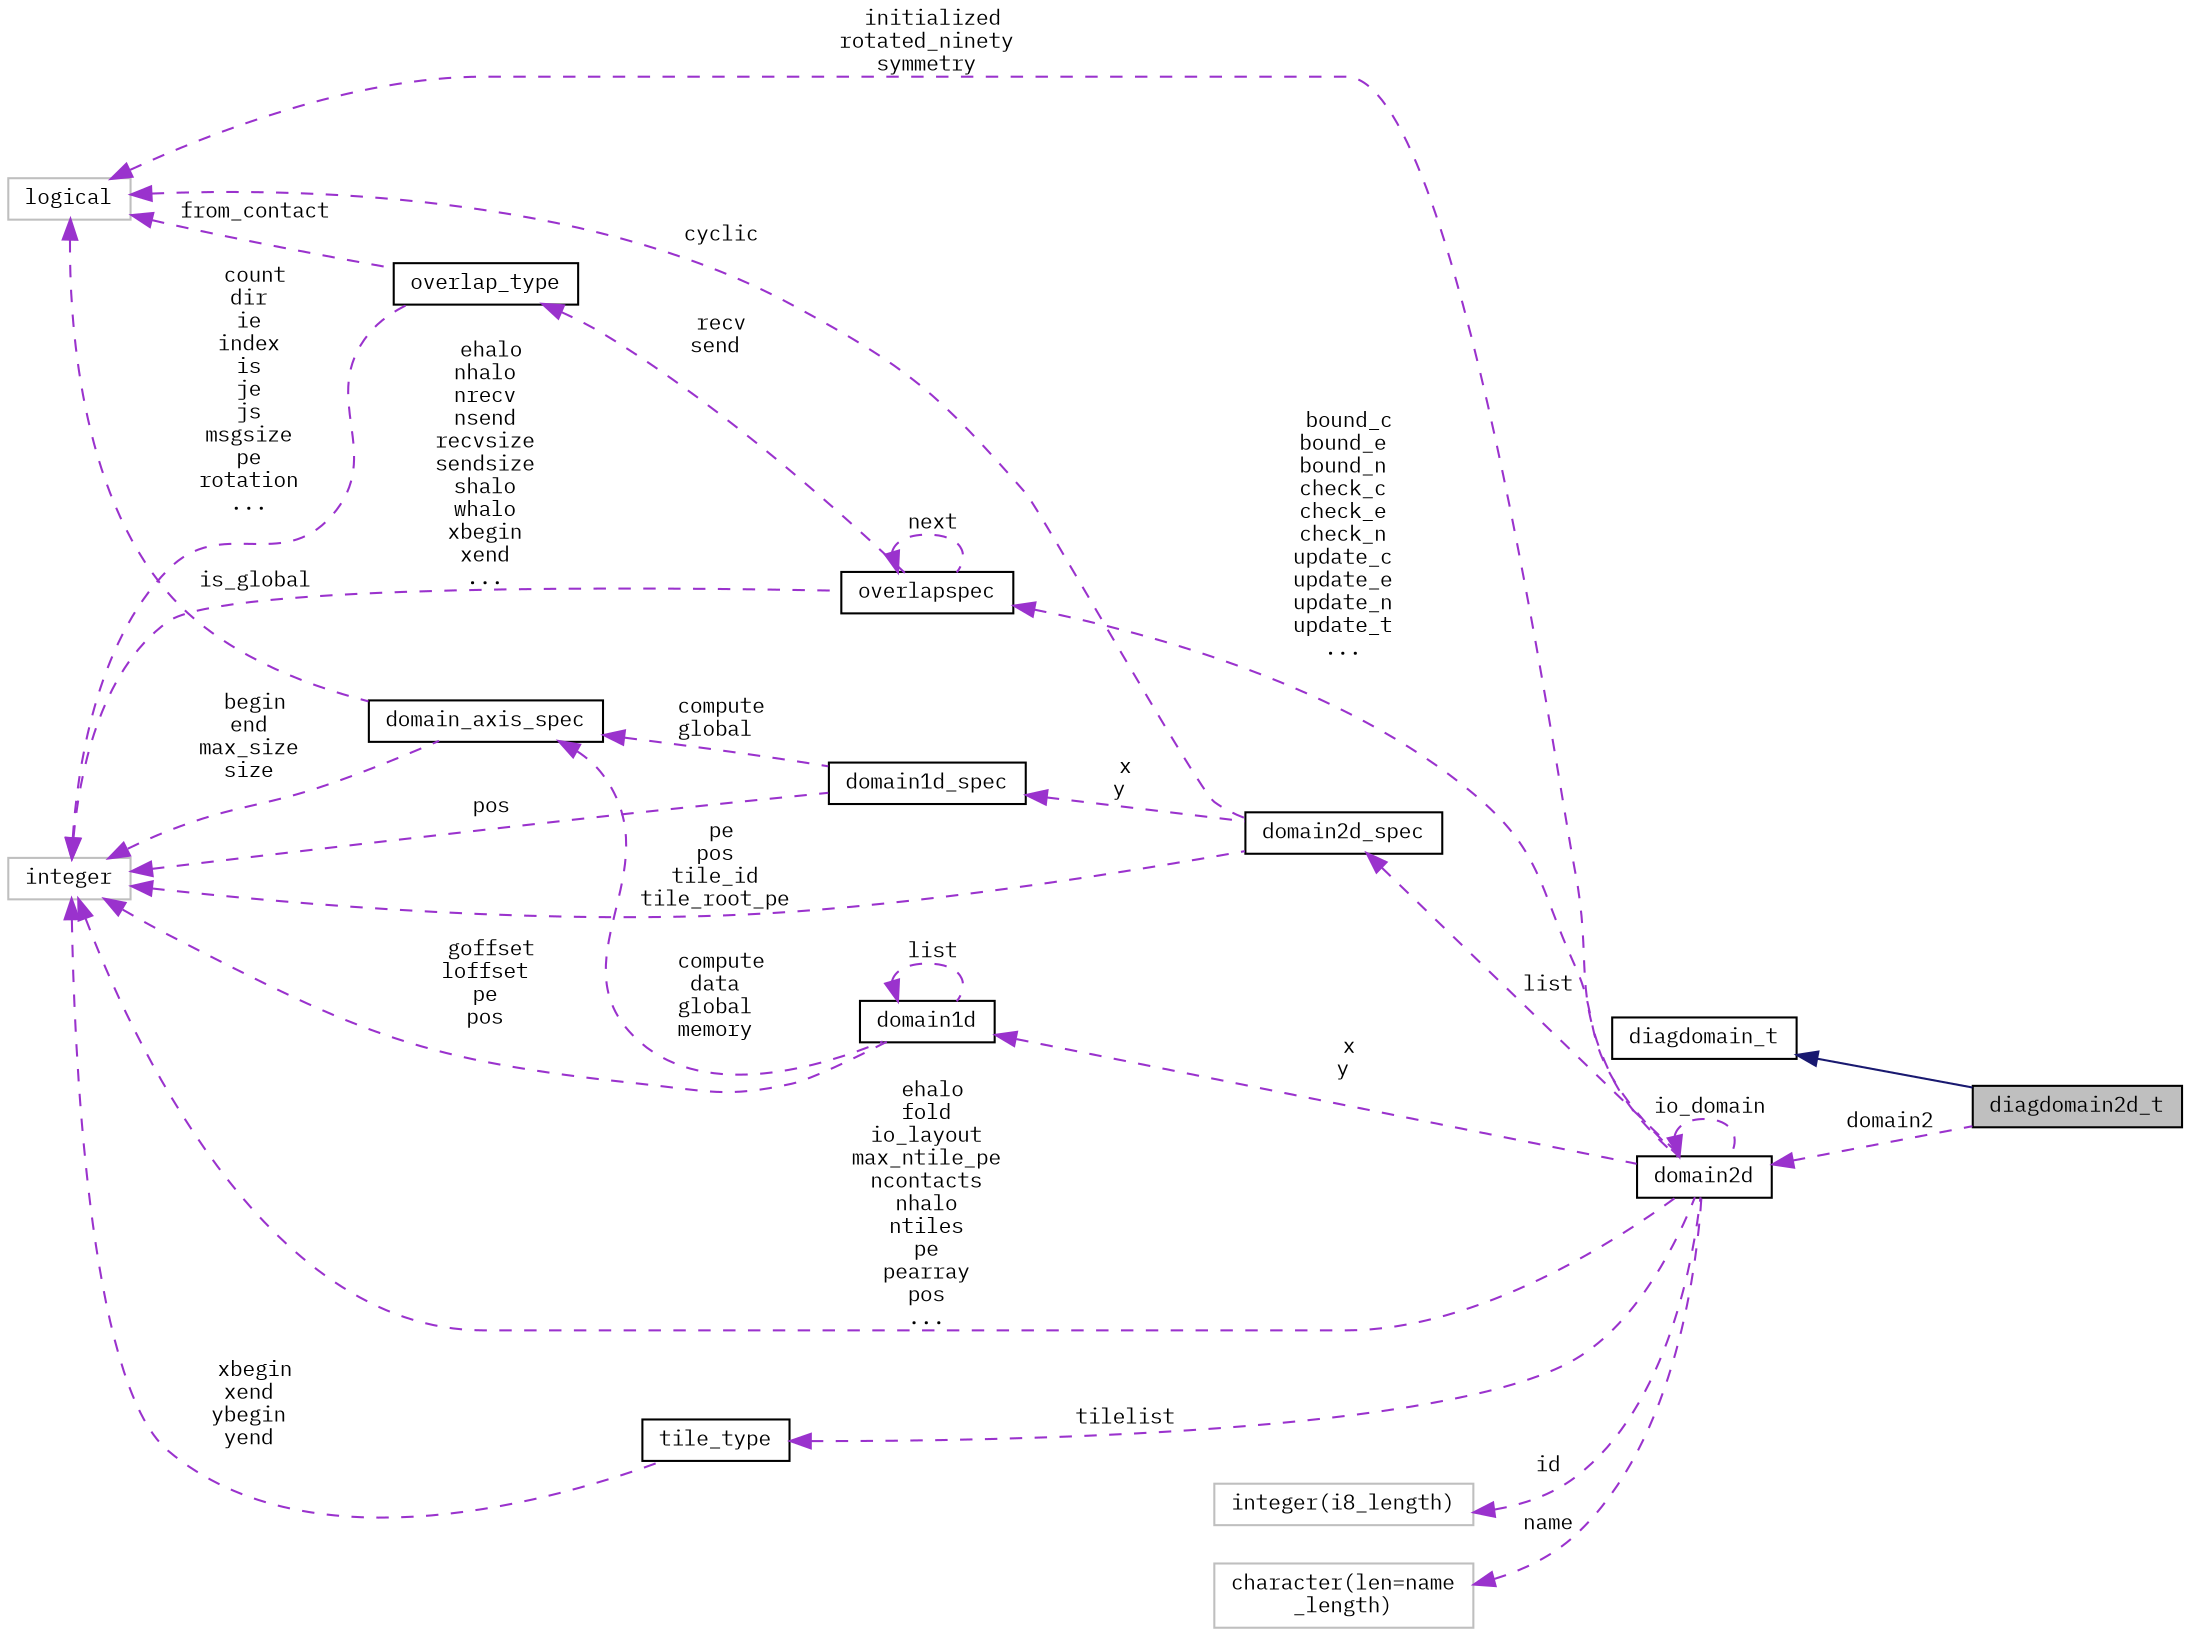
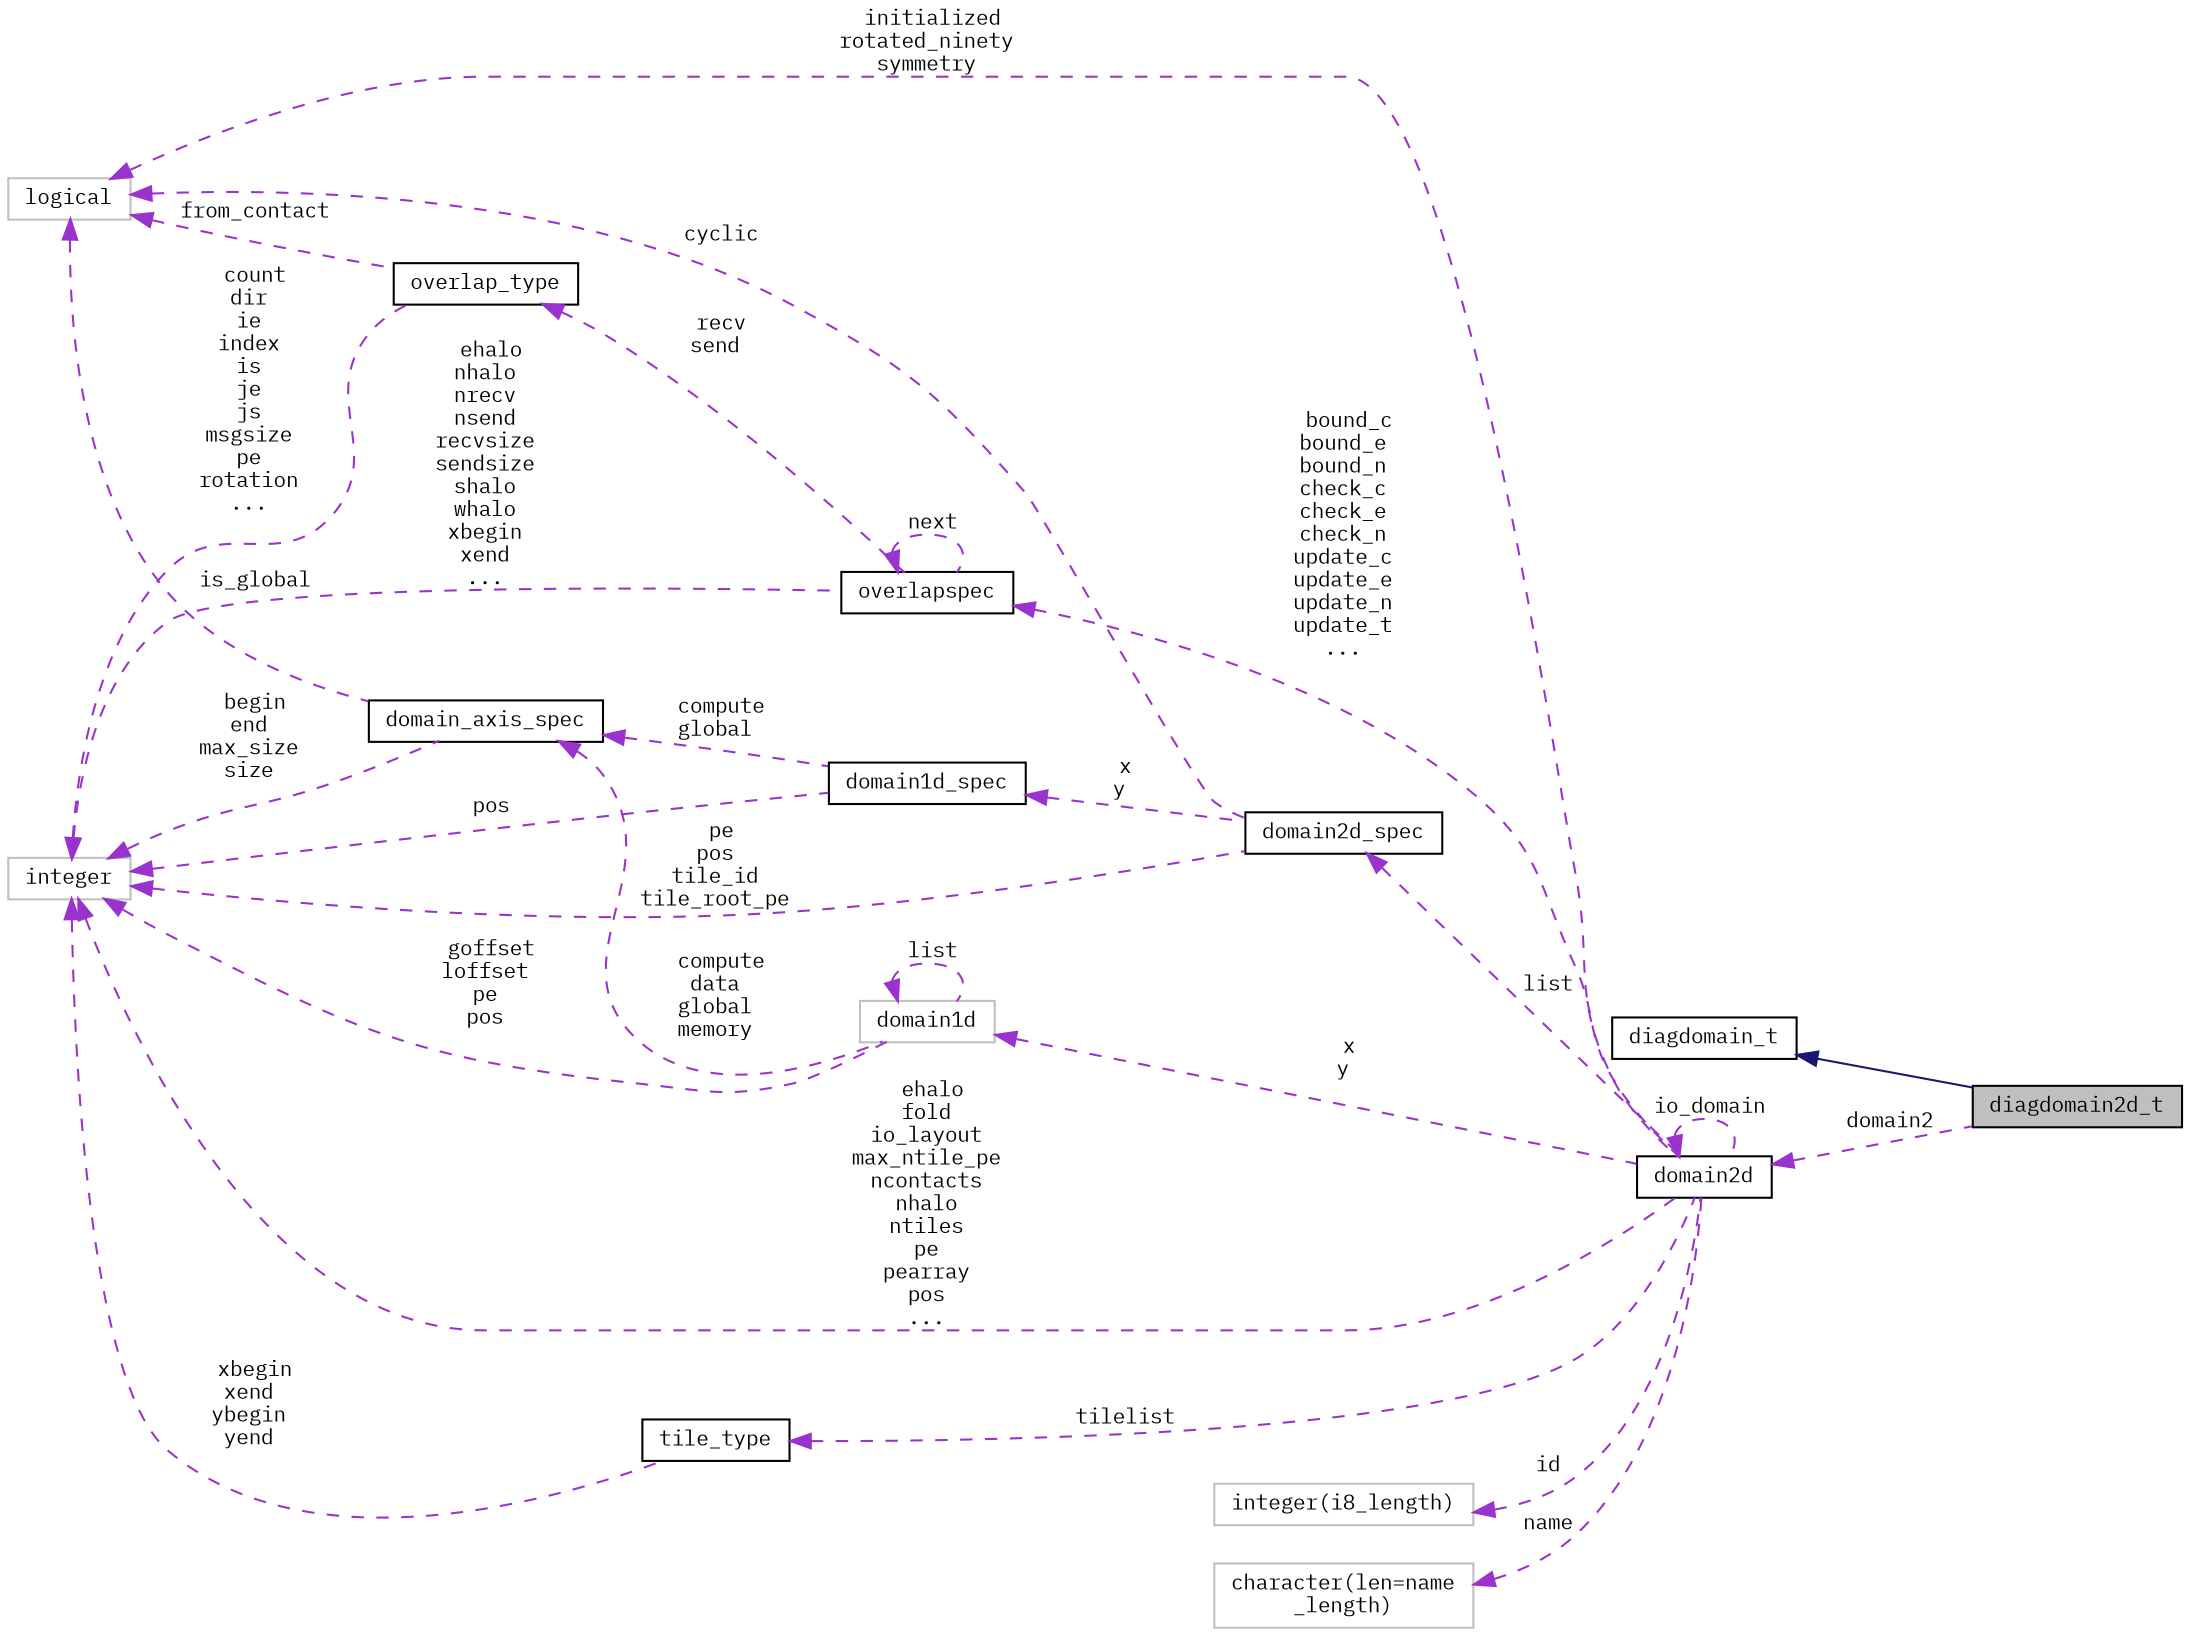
(927, 1022) -> (927, 1022)
